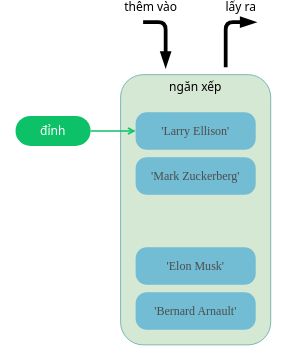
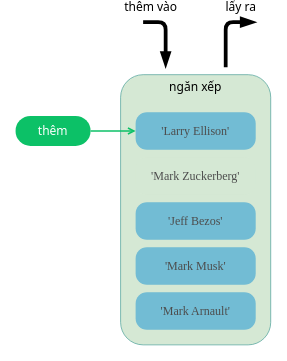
(53, 131) -> (53, 131)
(195, 176) -> (195, 176)
none -> (195, 221)
(195, 266) -> (195, 266)
(195, 311) -> (195, 311)
